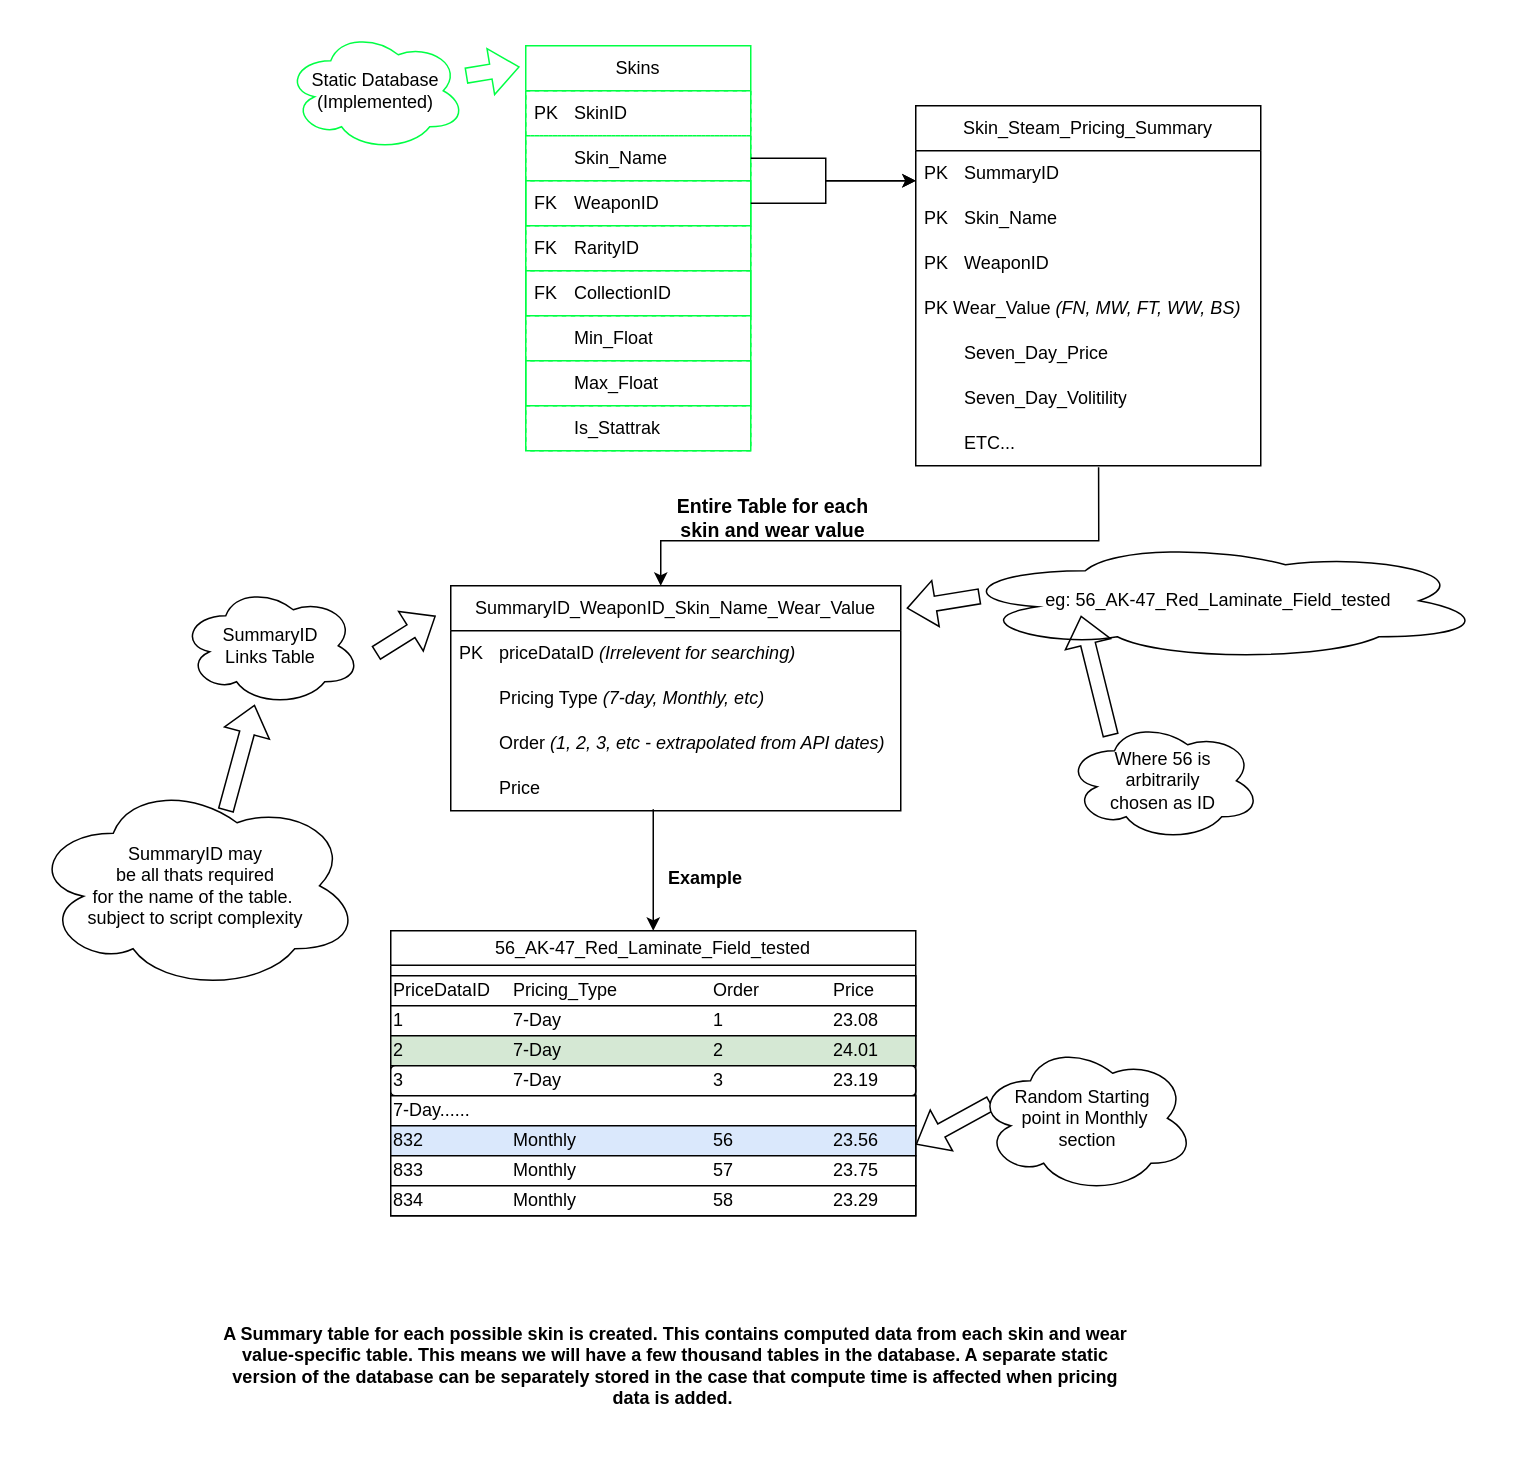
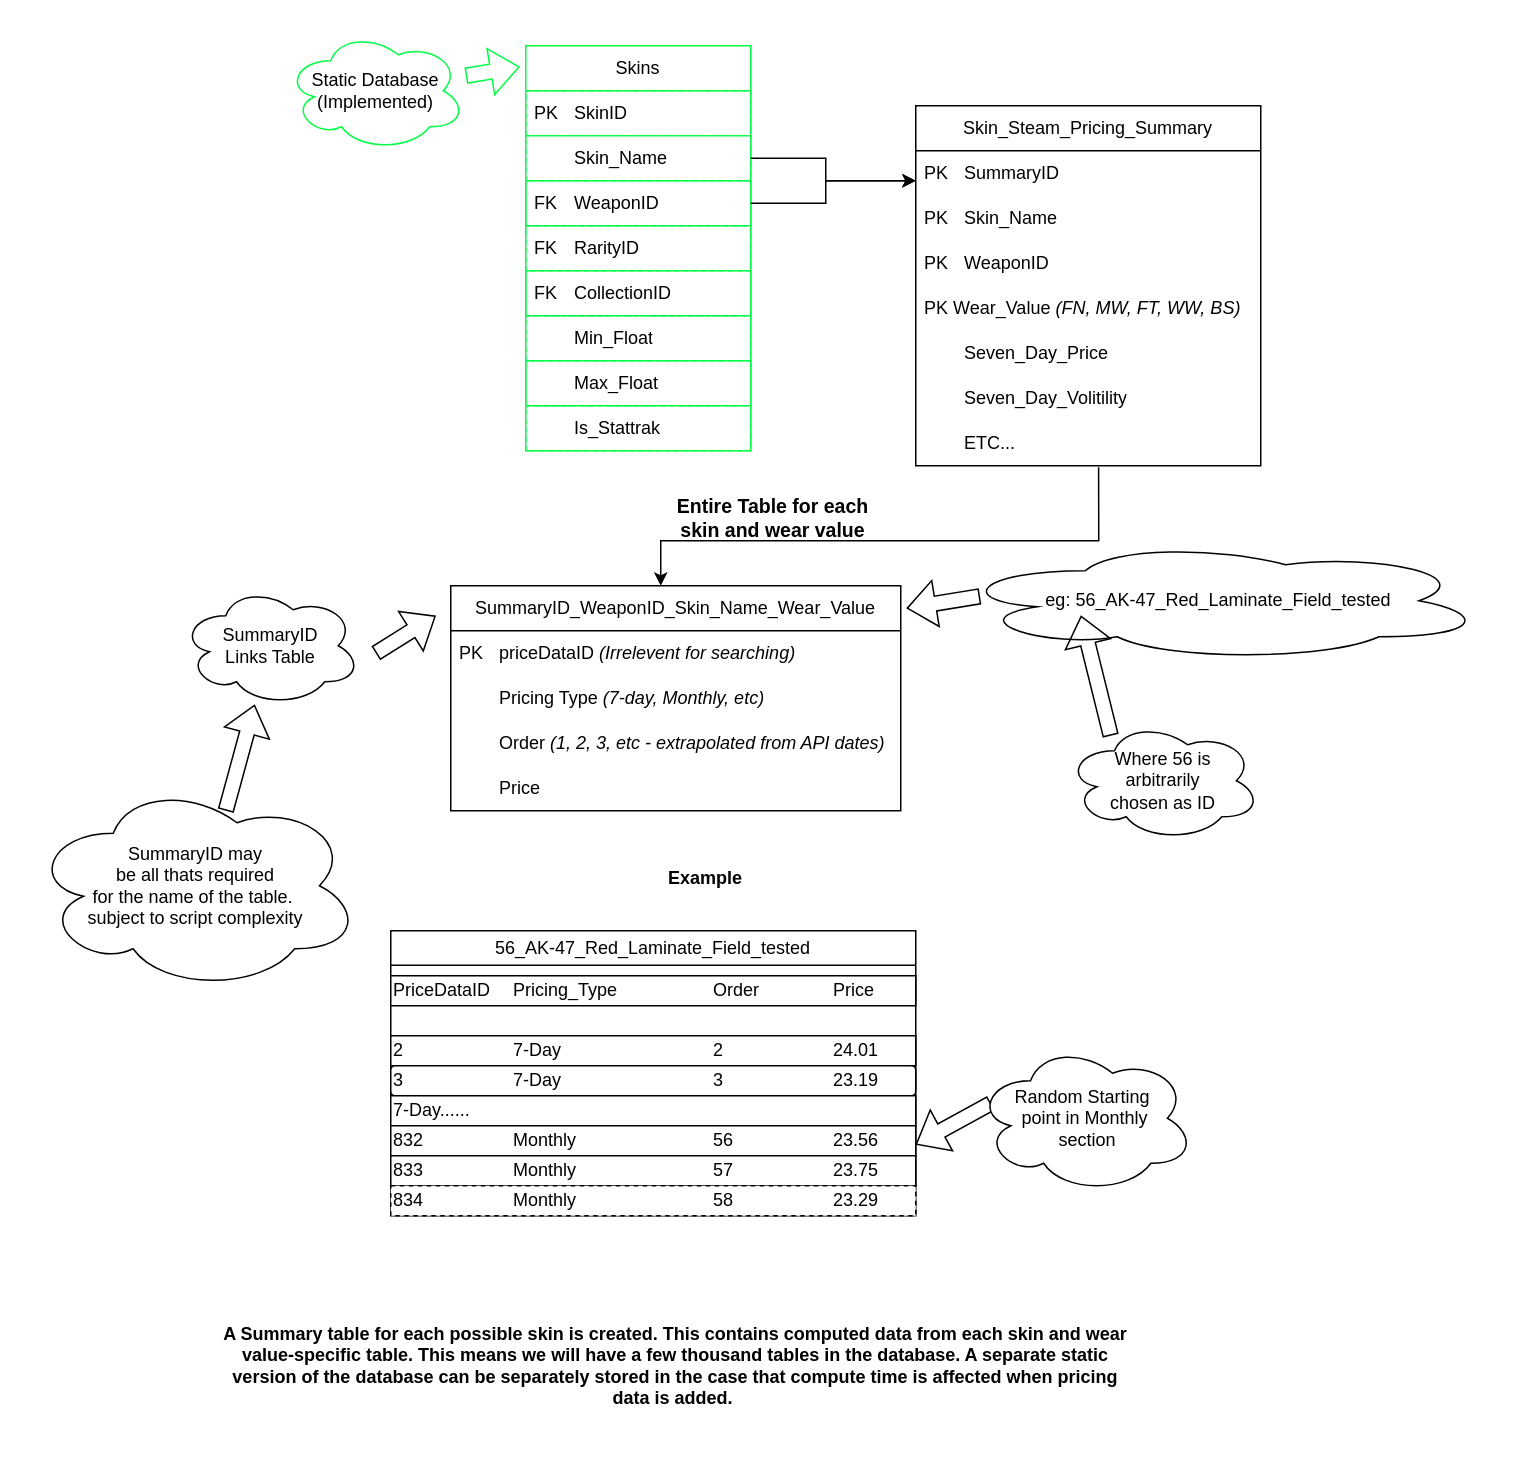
(653, 867) -> none
(653, 1021) -> none
(653, 1051) -> (653, 1051)
(653, 1141) -> (653, 1141)
(653, 1201) -> (653, 1201)
